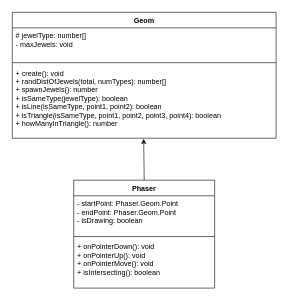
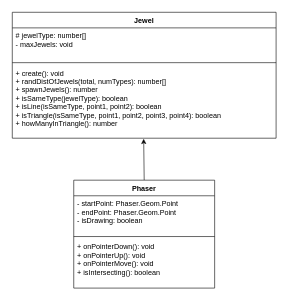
(144, 20) -> (144, 20)
